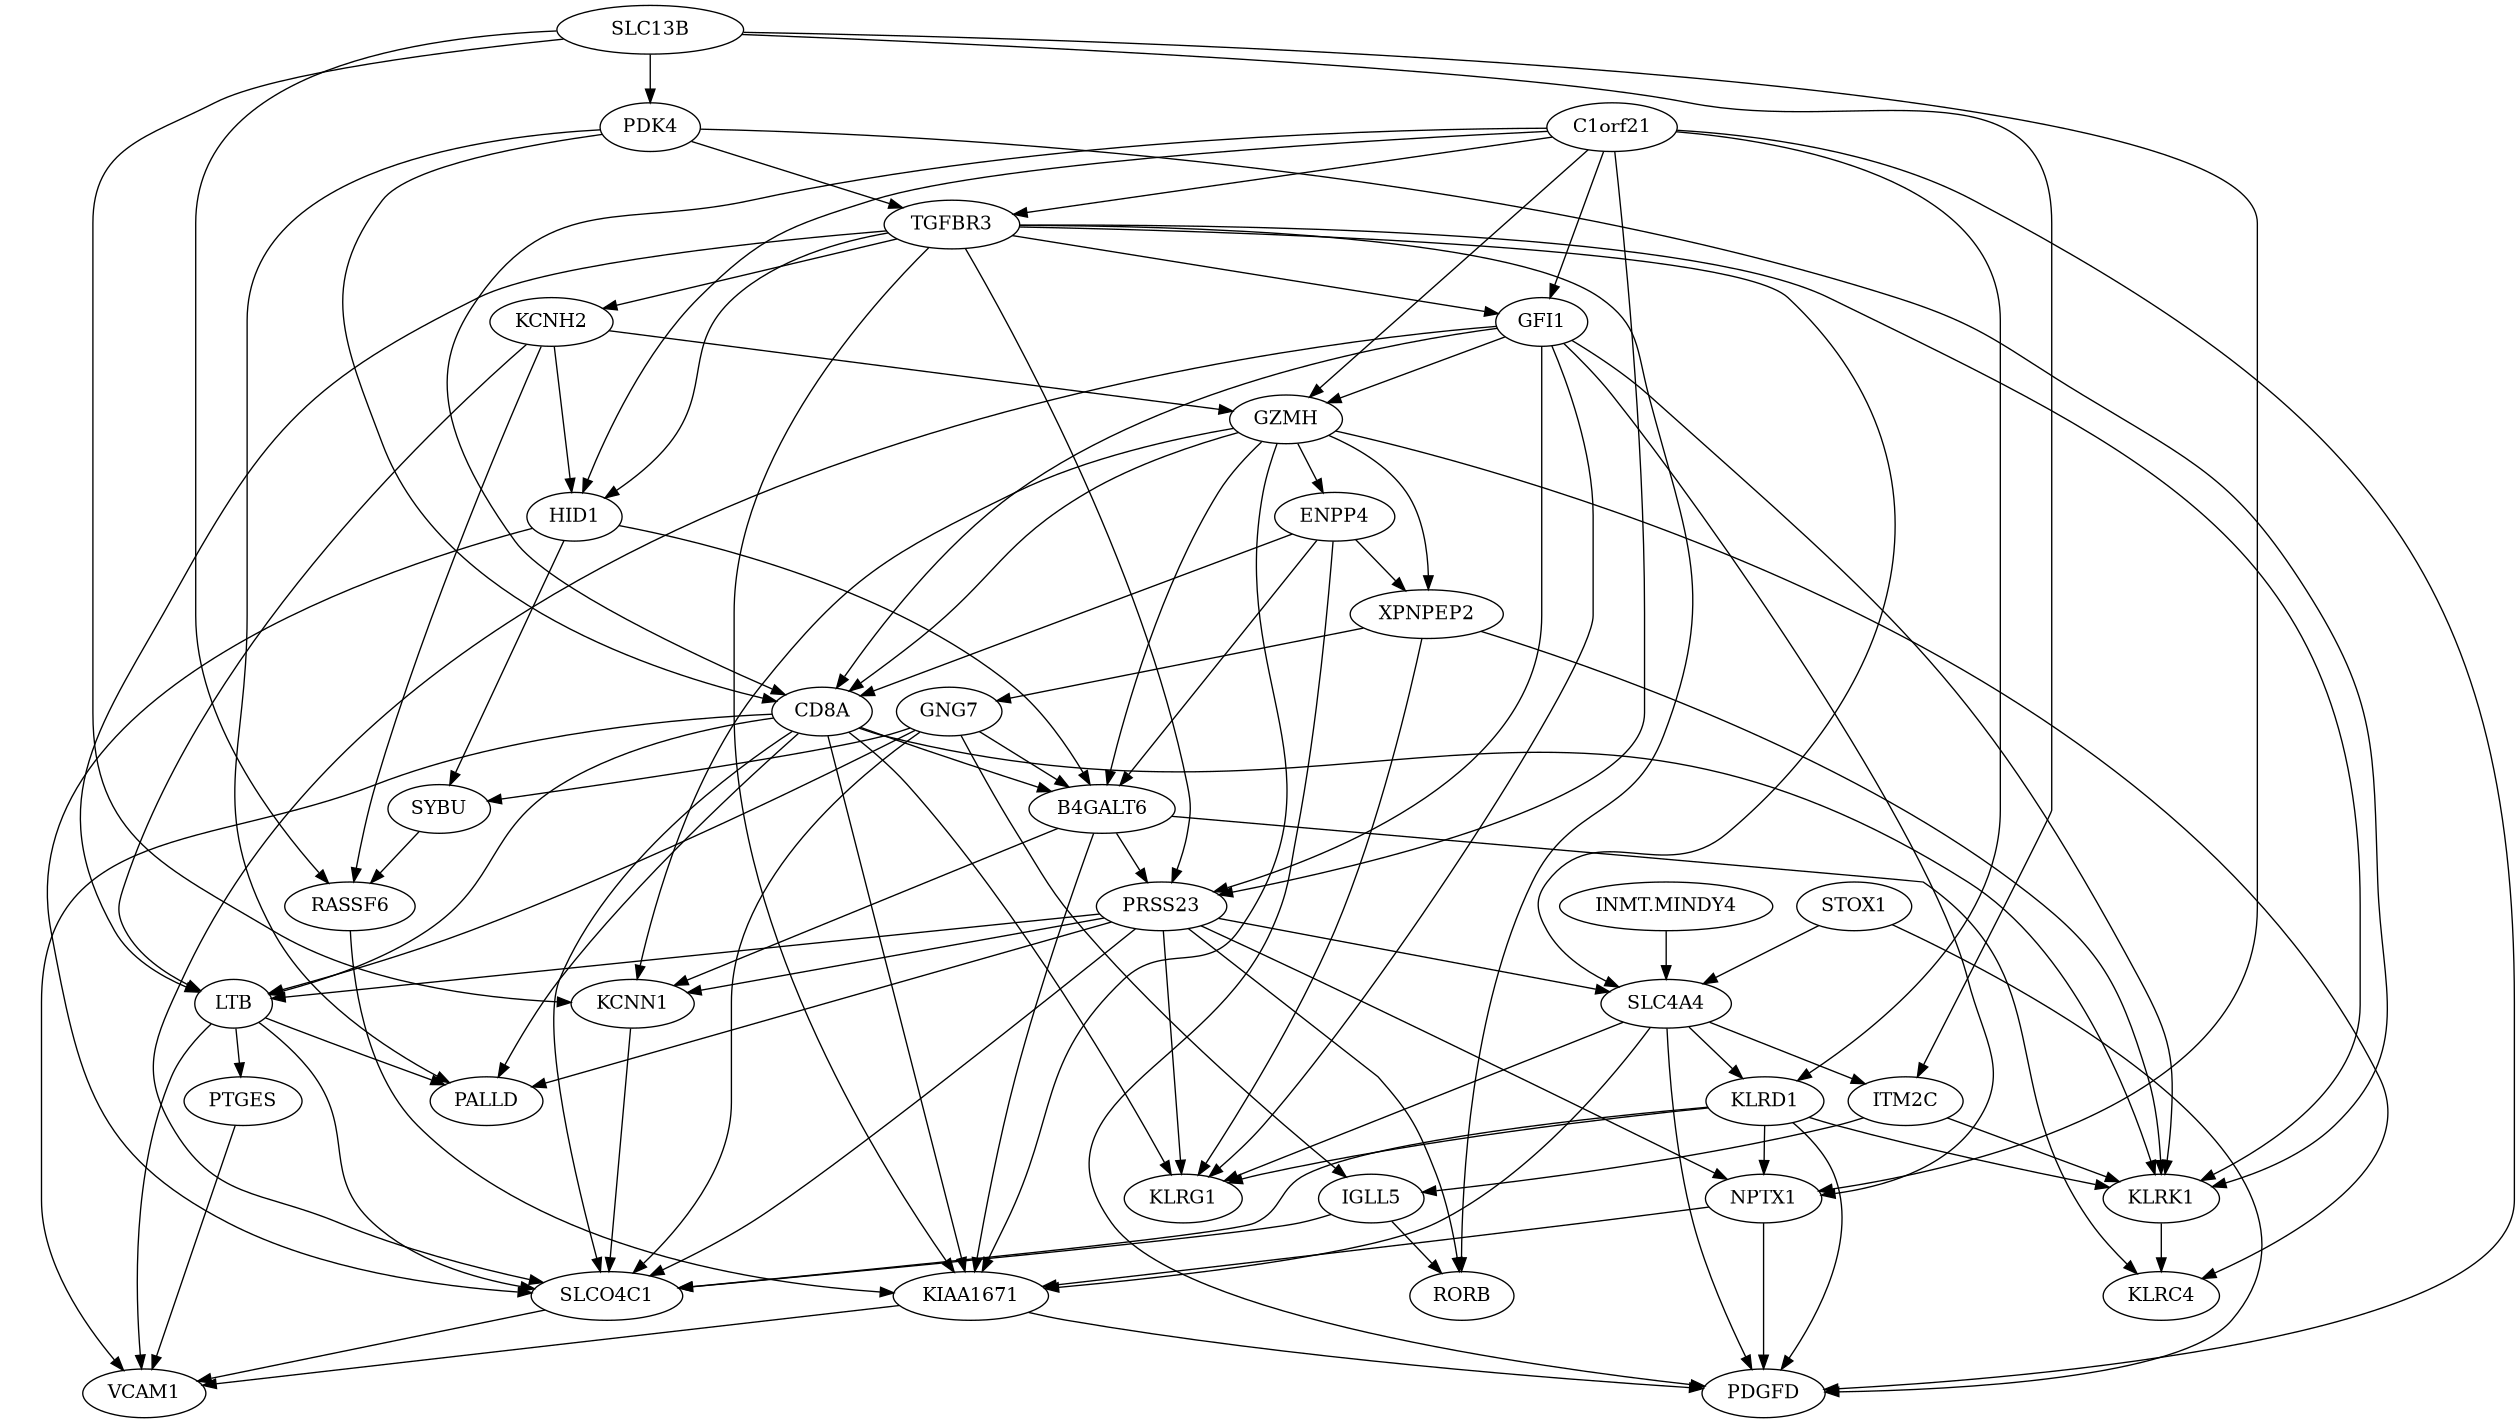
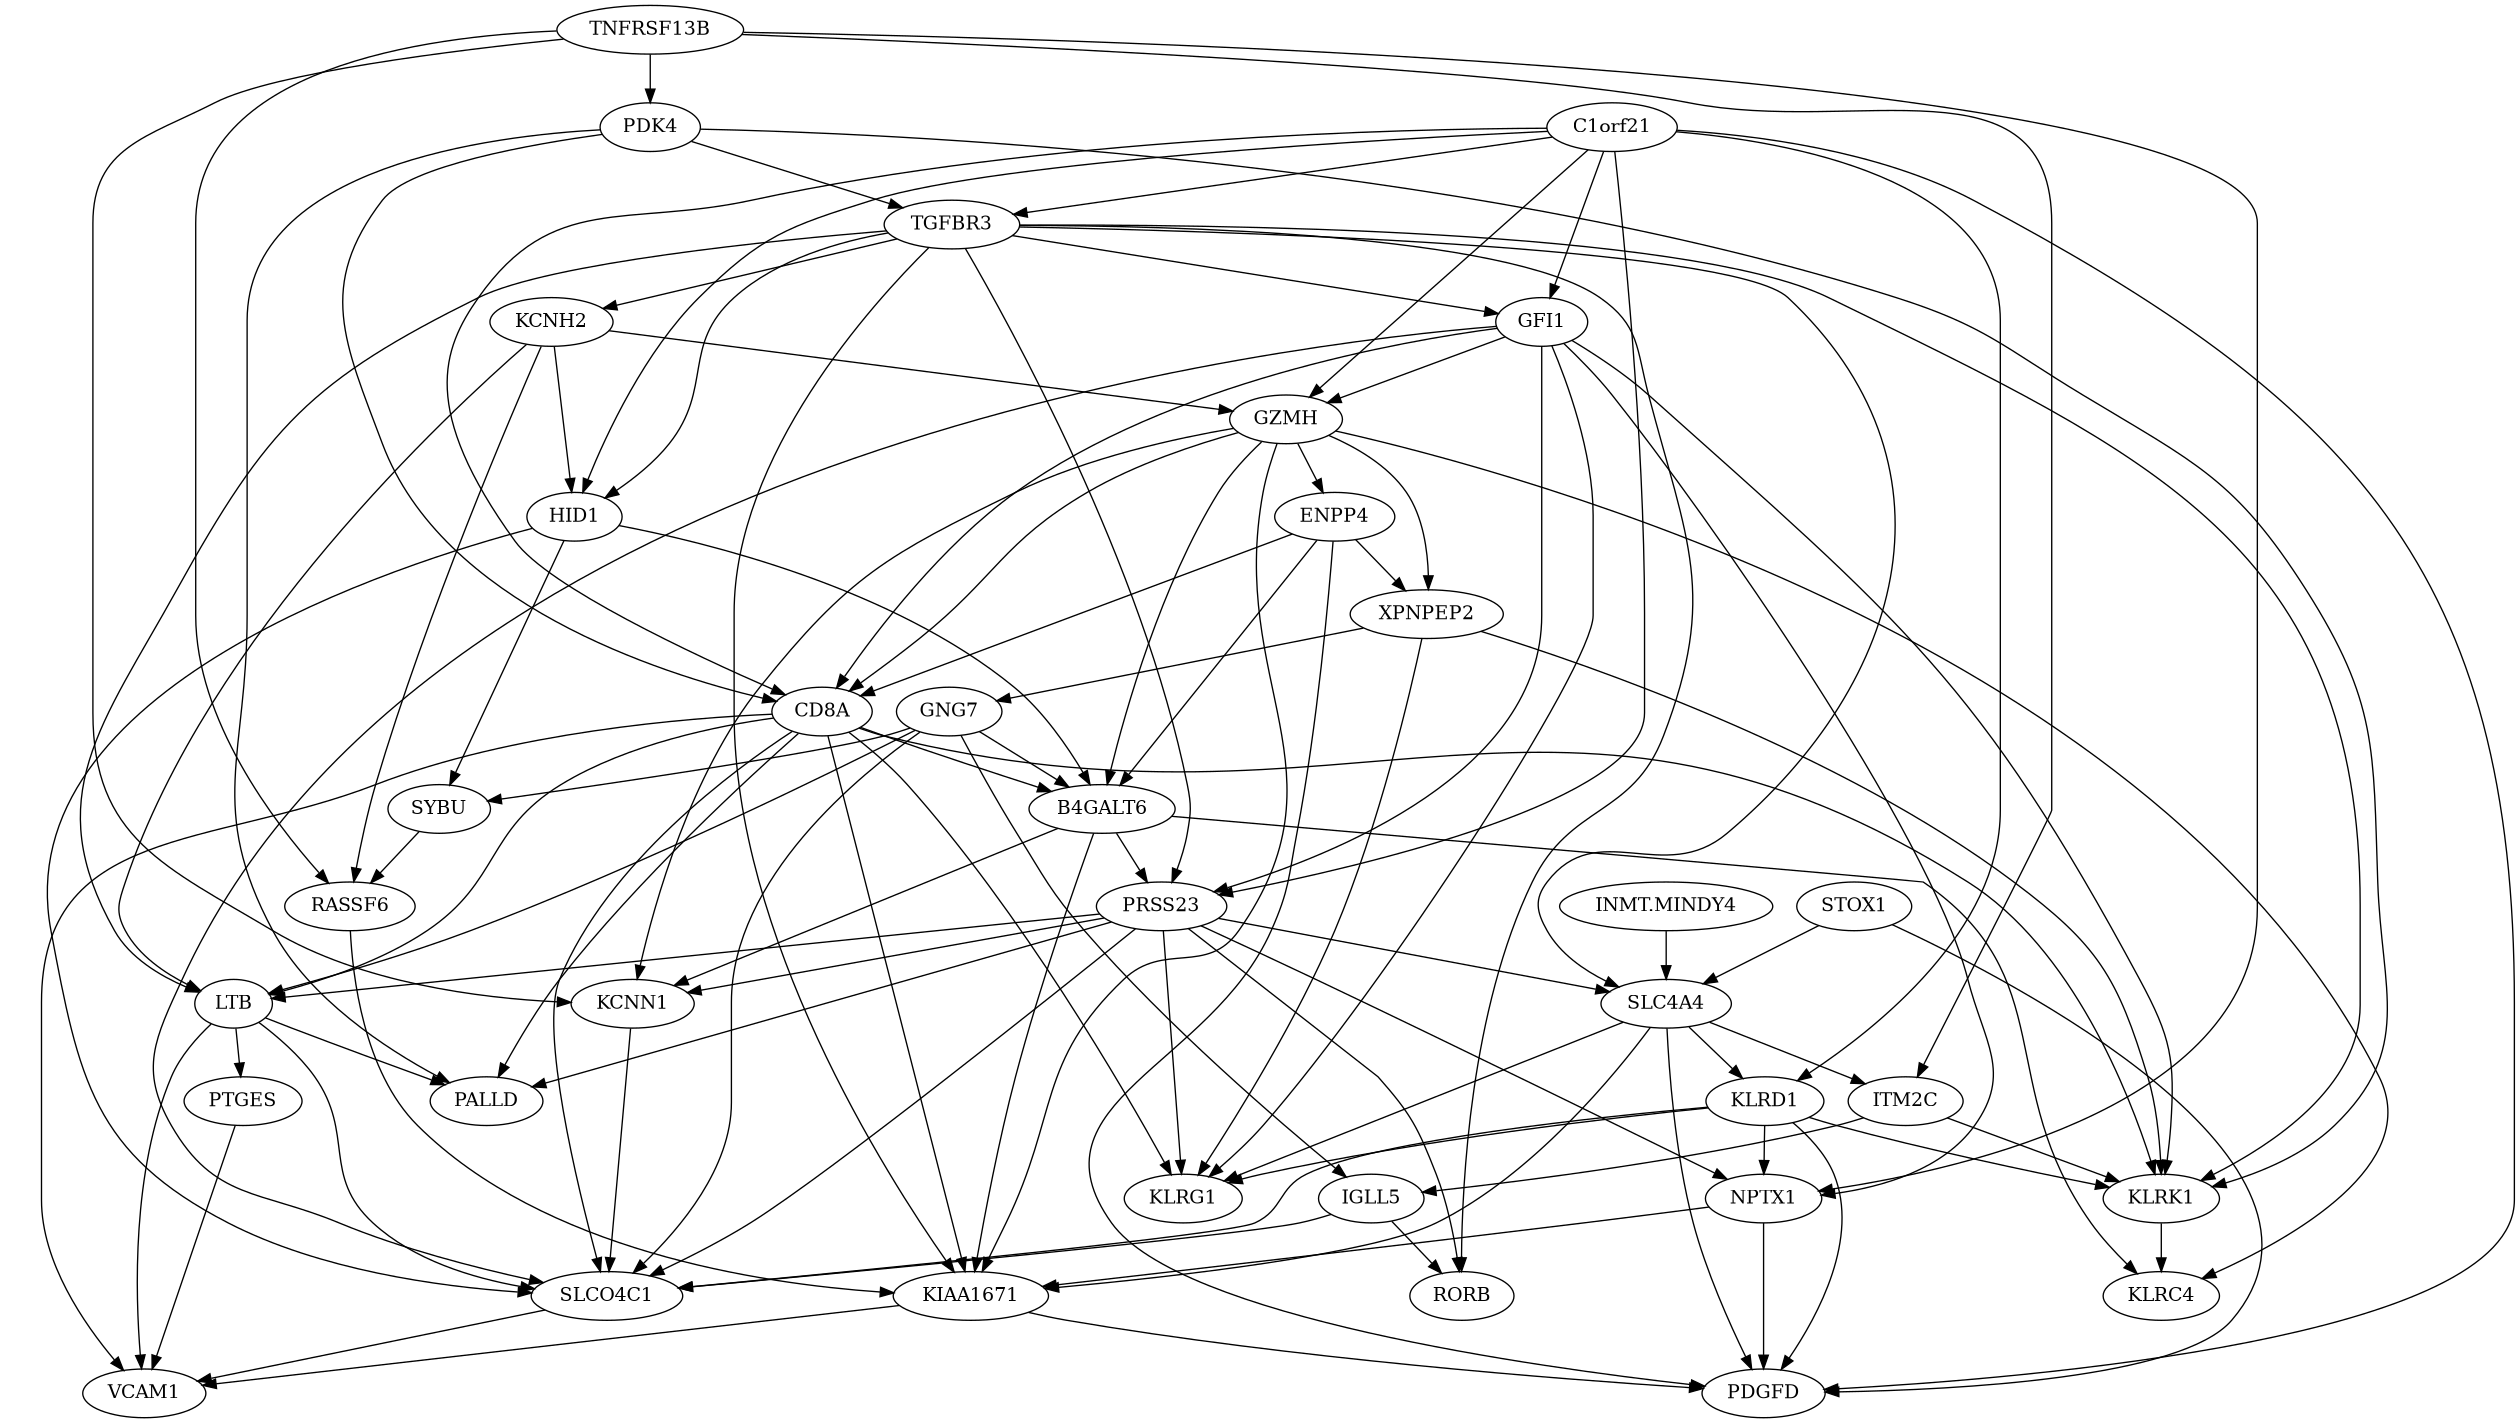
(650, 30) -> (650, 30)
